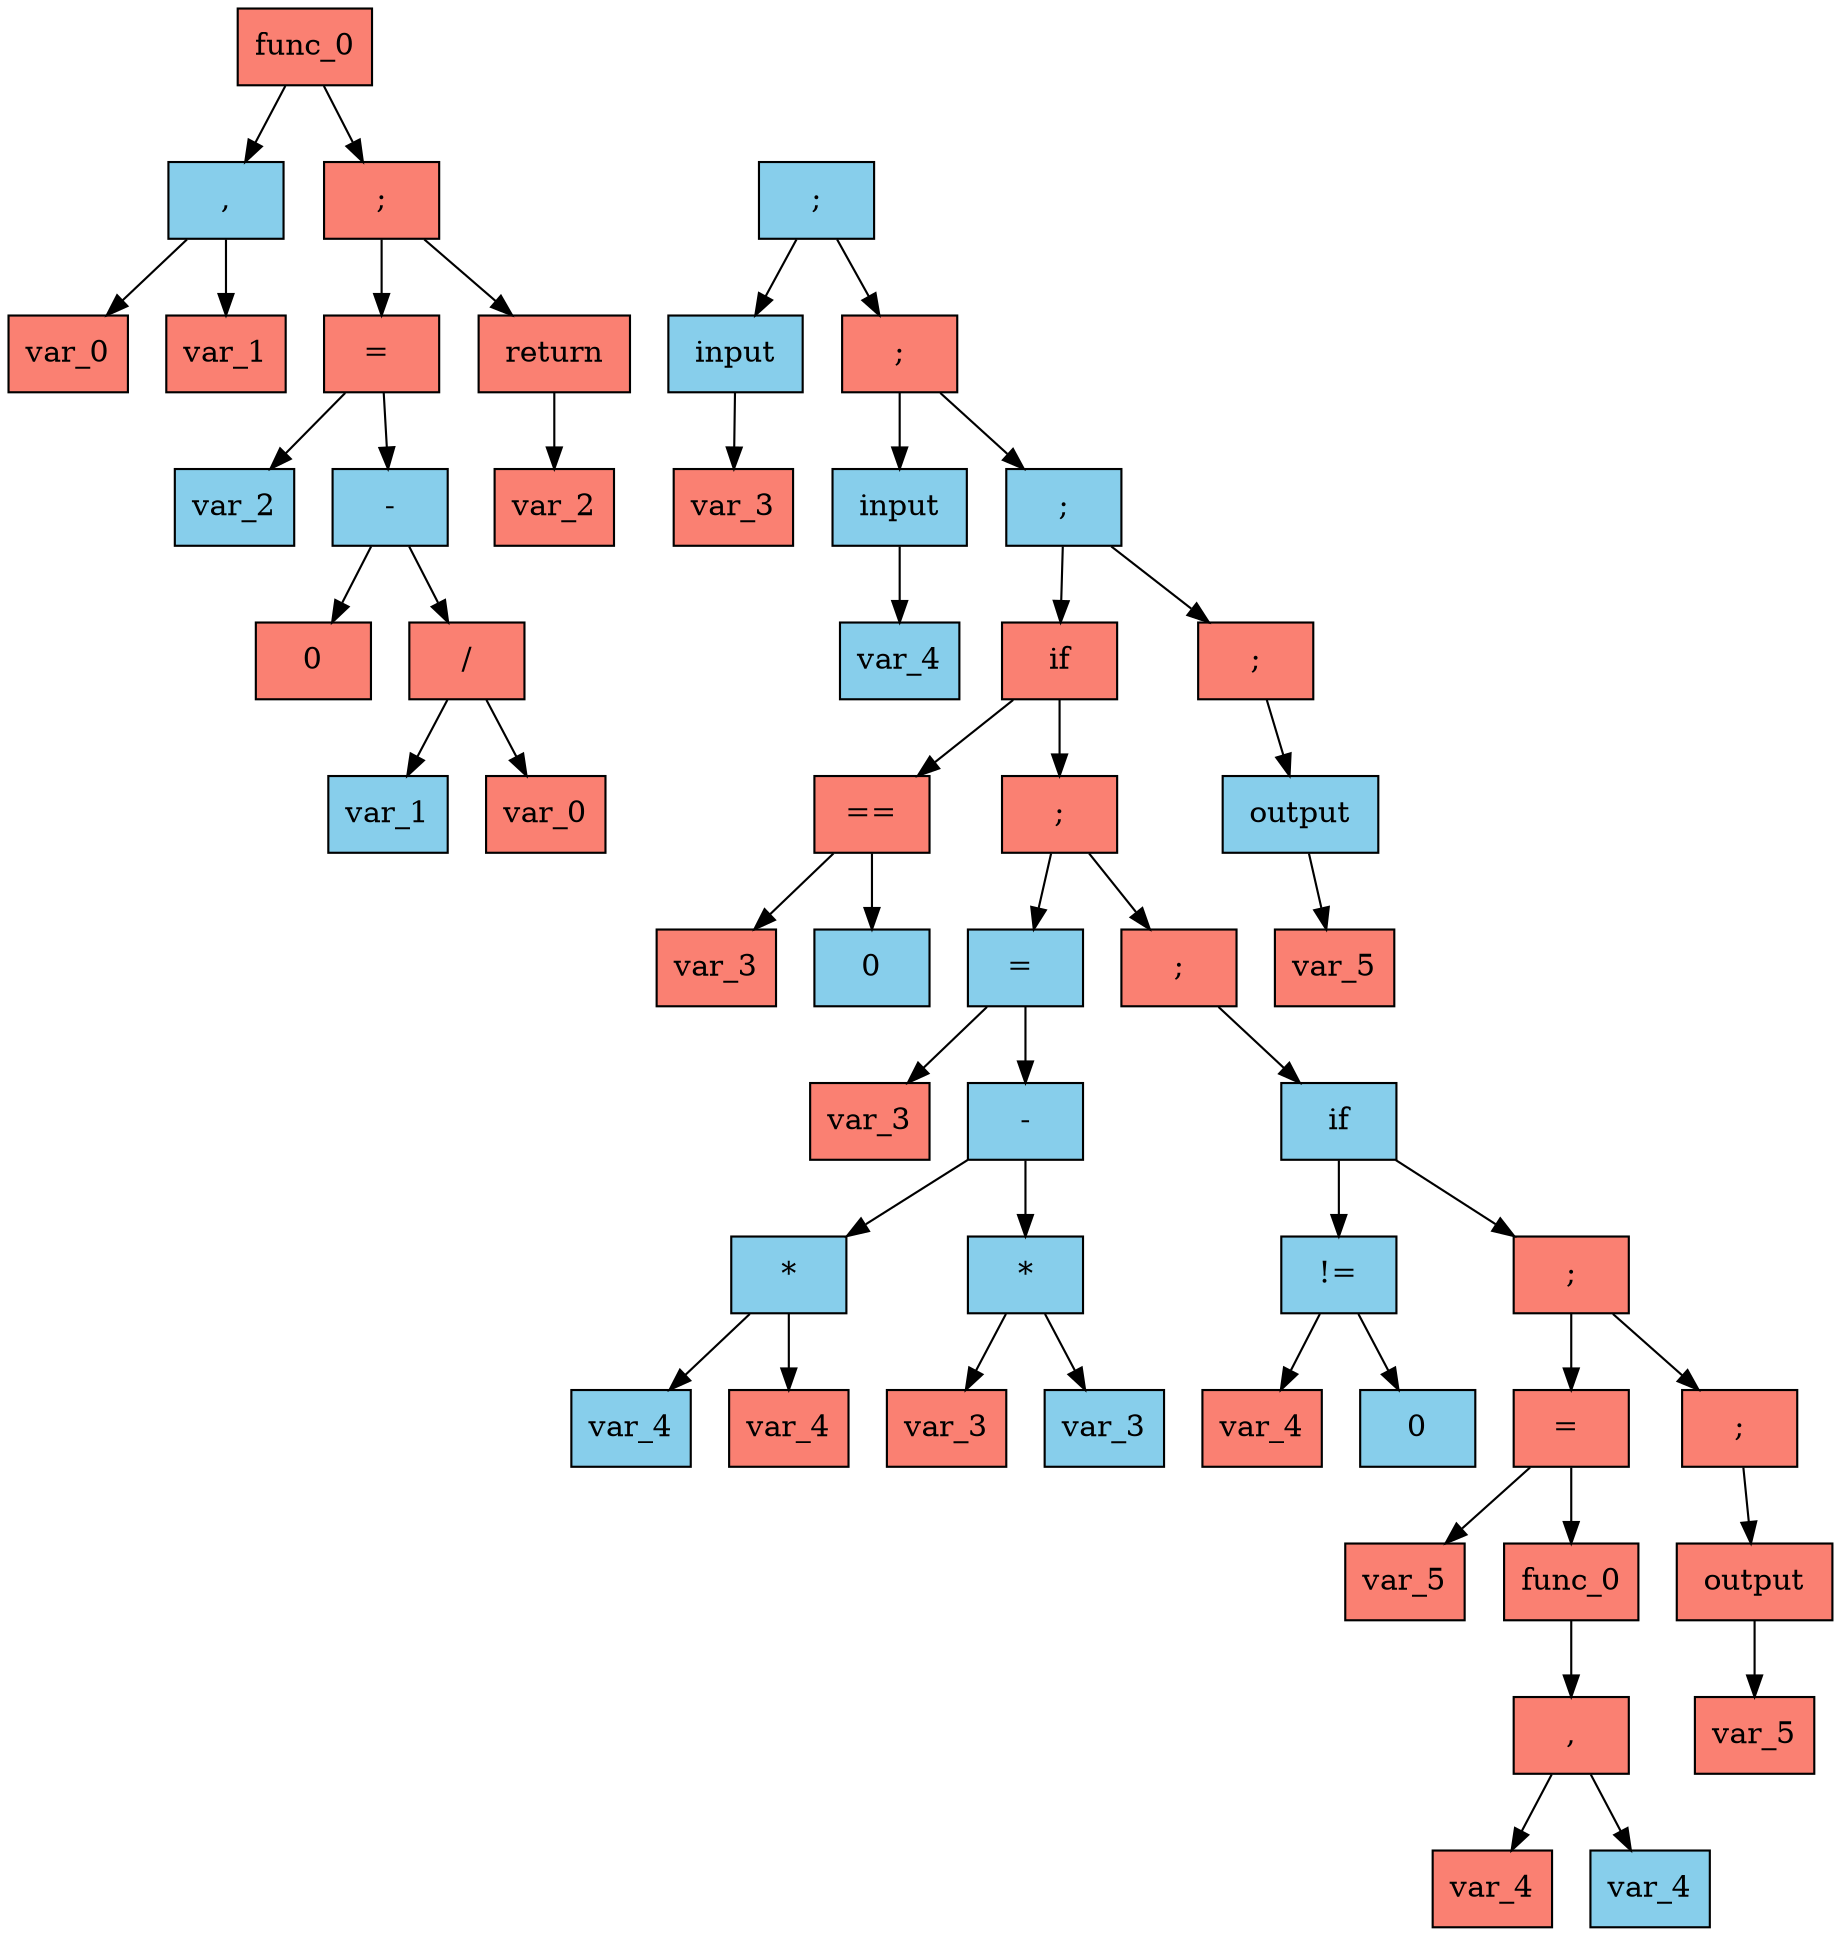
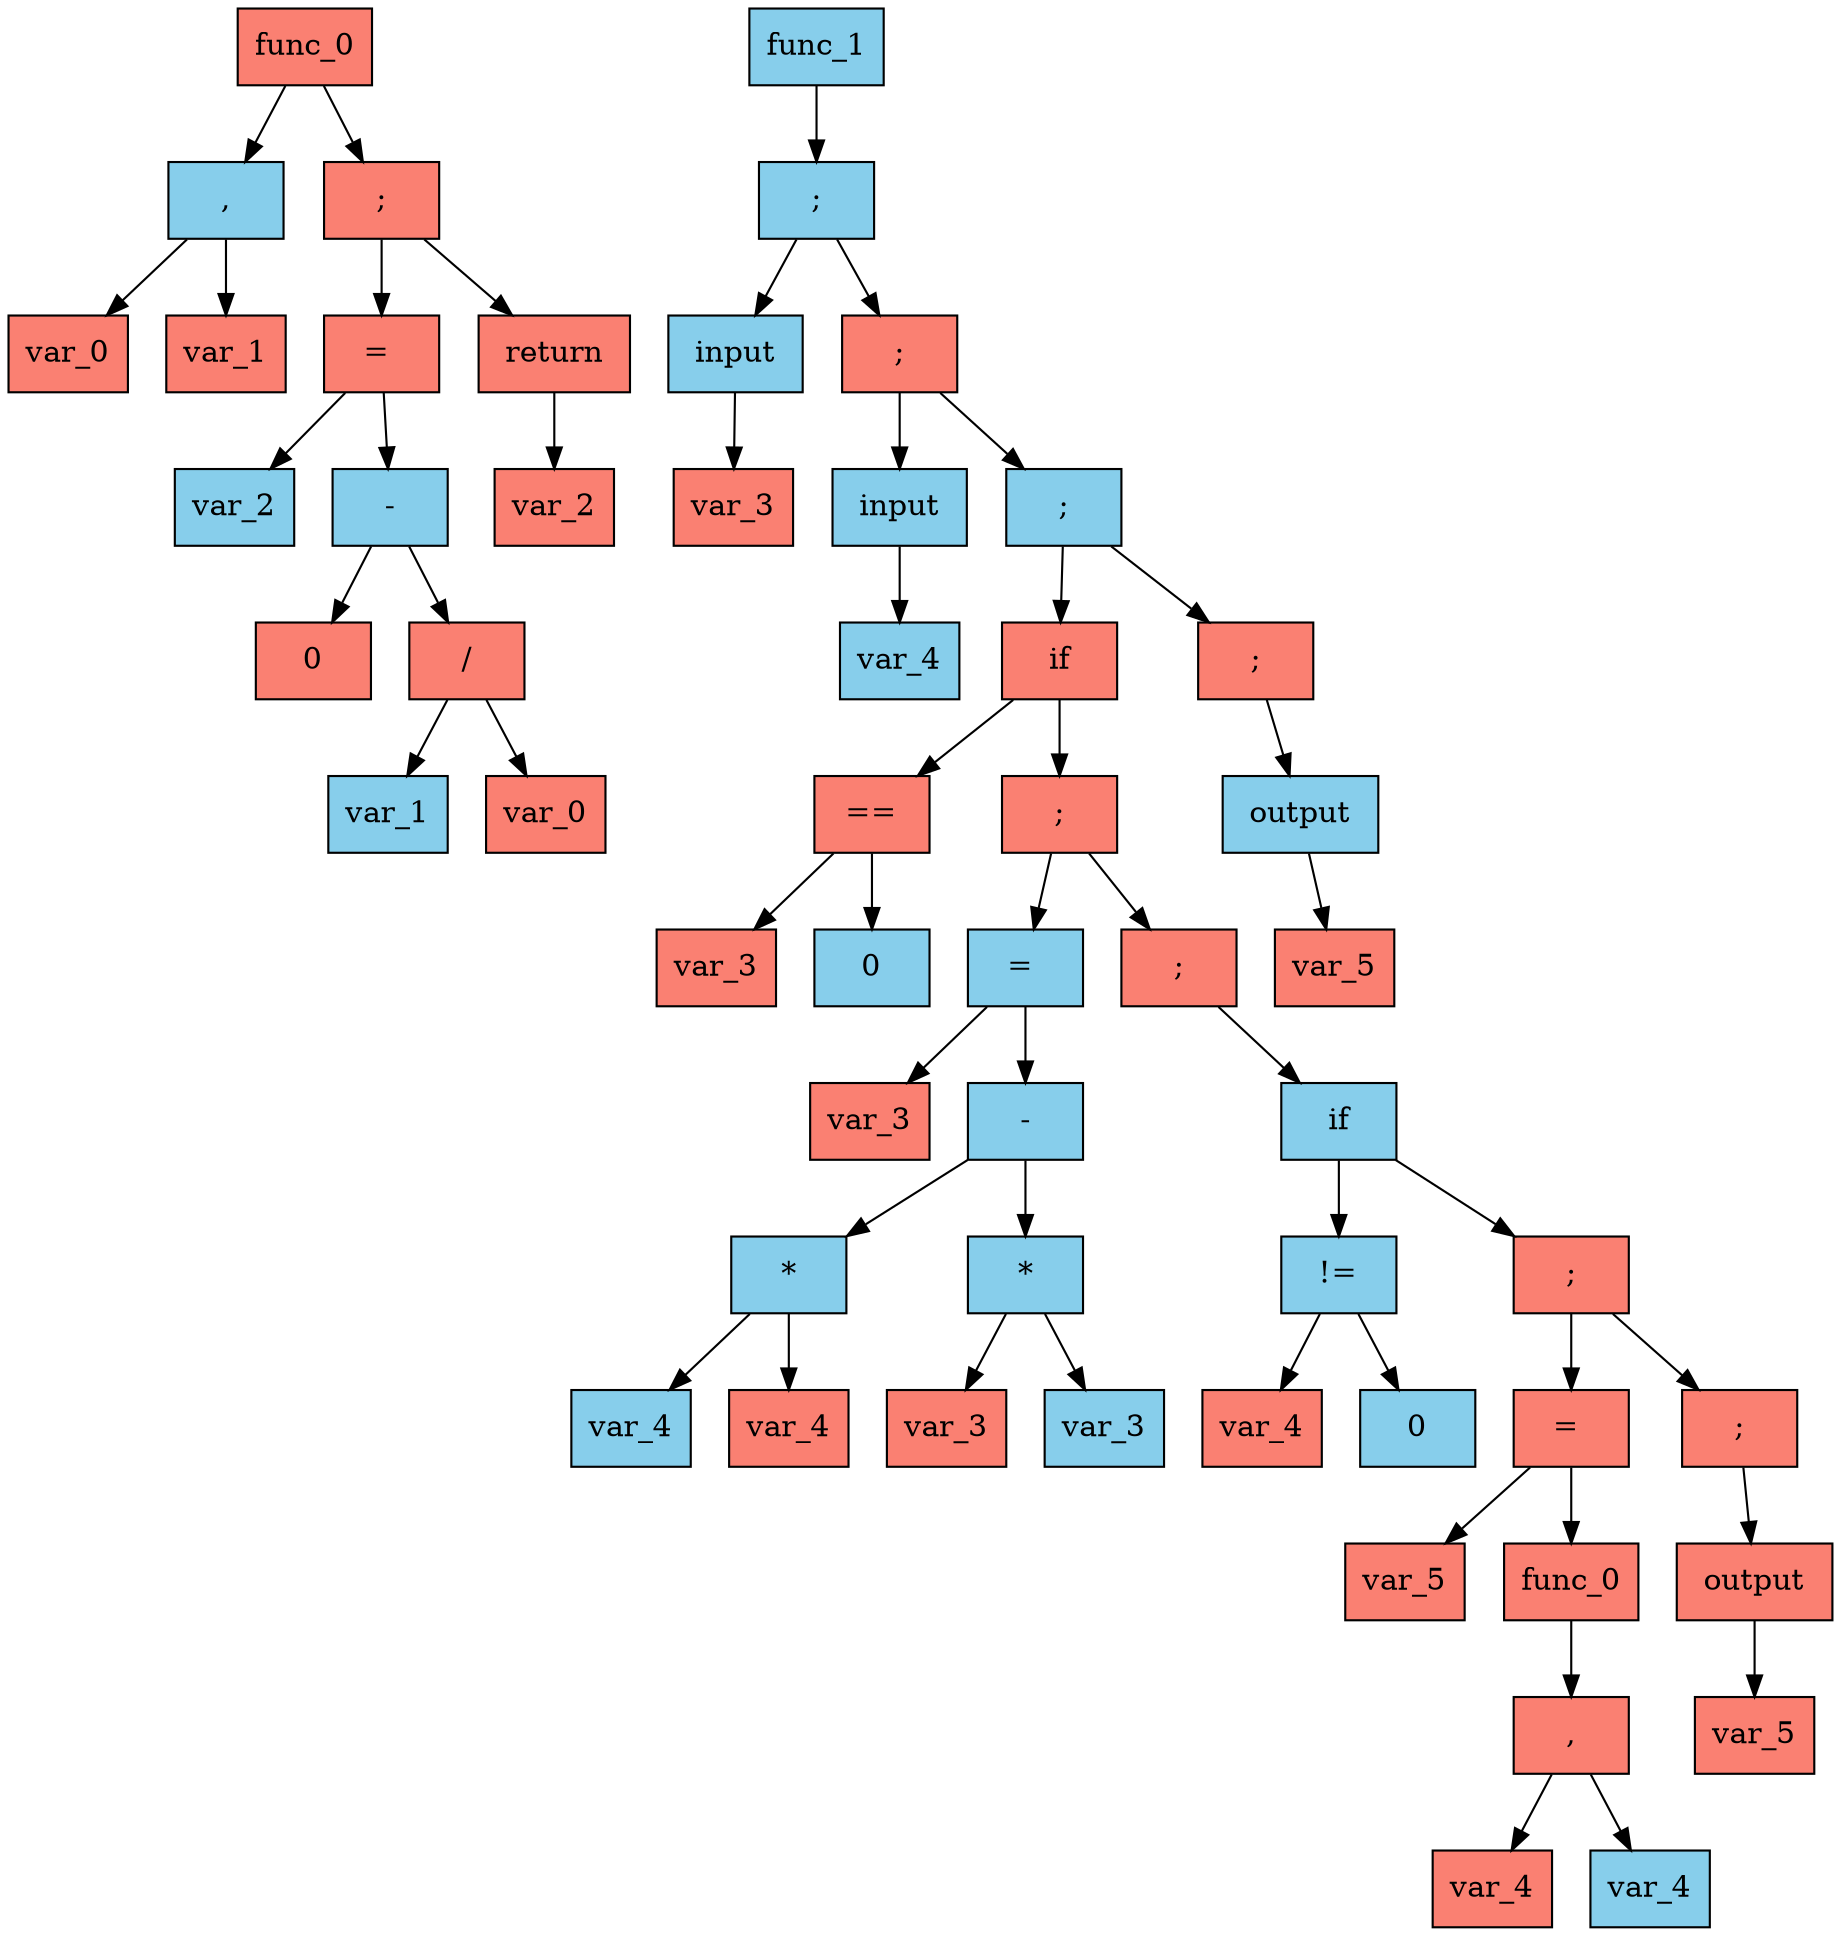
none -> (817, 47)
